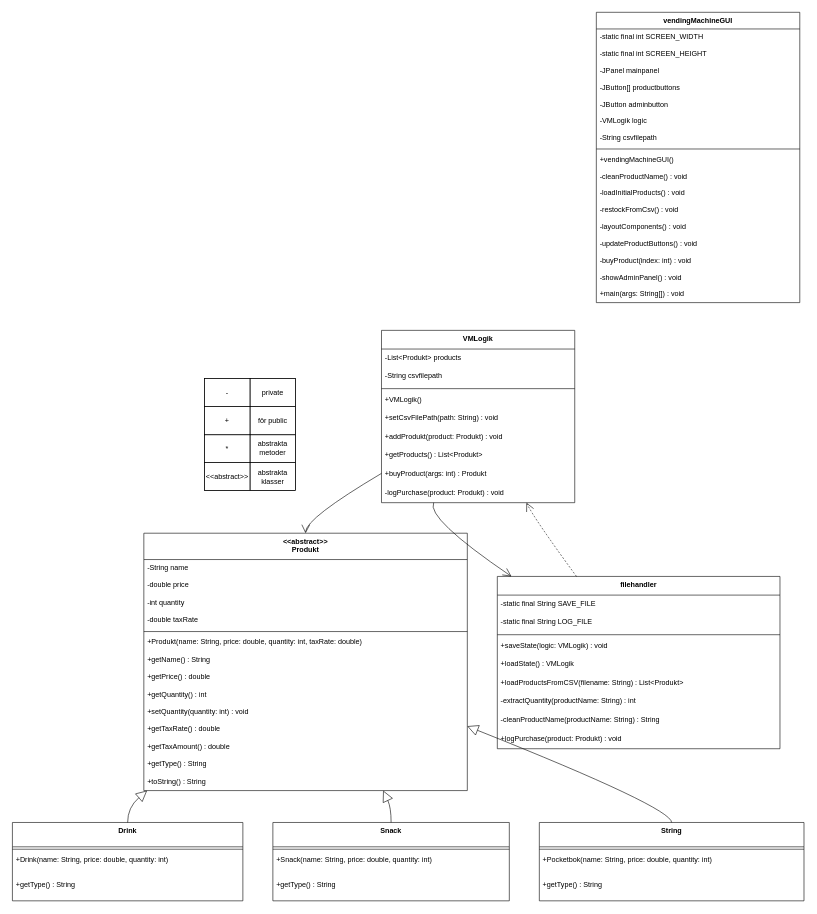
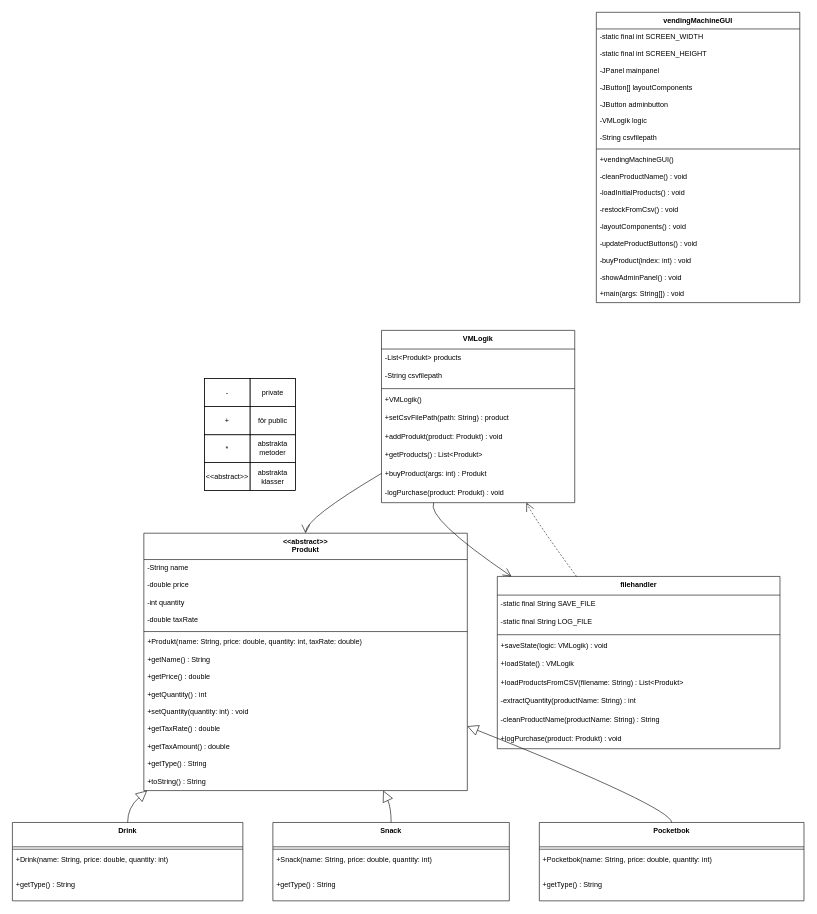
(649, 87) -> (652, 87)
(449, 418) -> (456, 418)
(671, 830) -> (671, 830)
